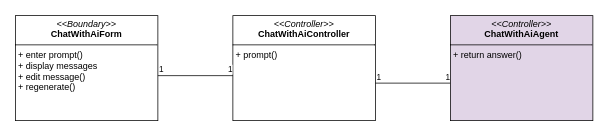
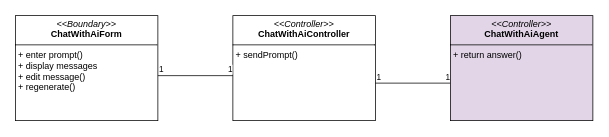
(279, 32) -> (279, 32)
